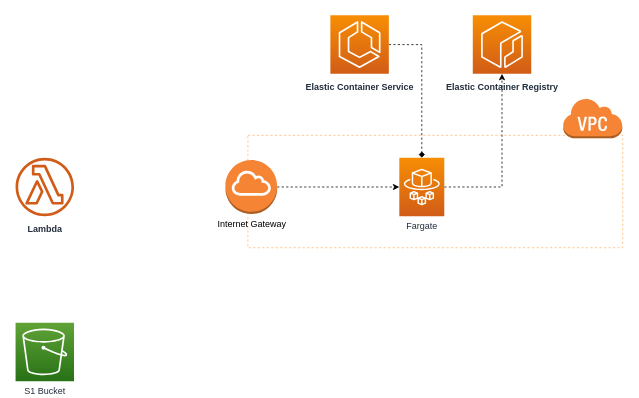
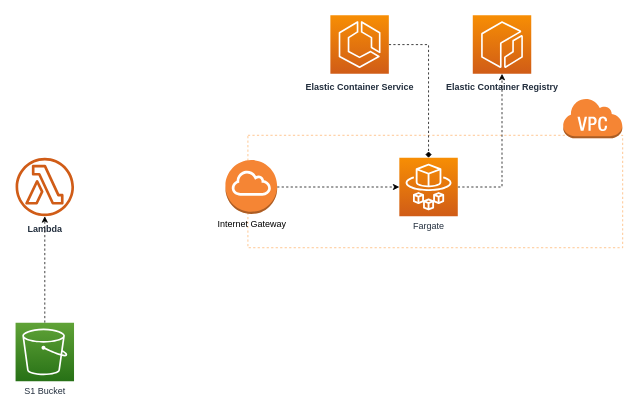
(422, 187) -> (429, 187)
none -> (45, 273)
